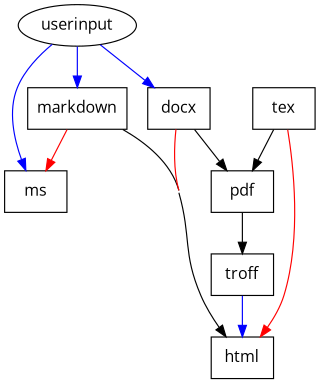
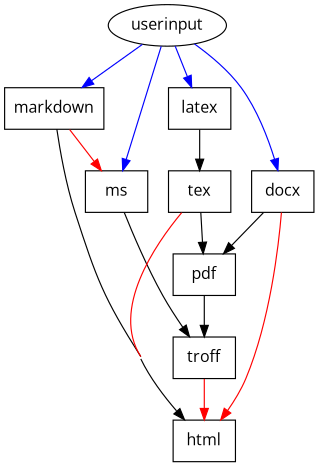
none -> (200, 108)
none -> (152, 274)
(242, 311) -> (204, 394)
